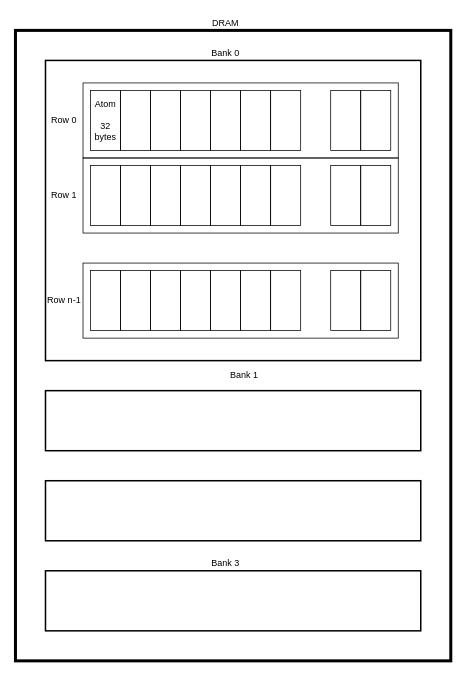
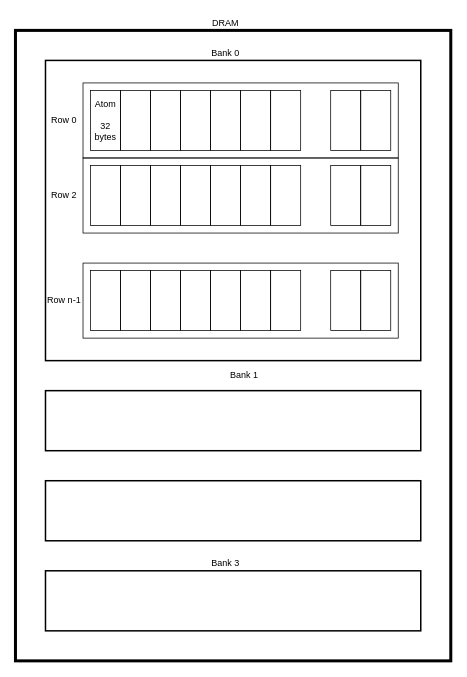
(64, 195) -> (64, 195)
